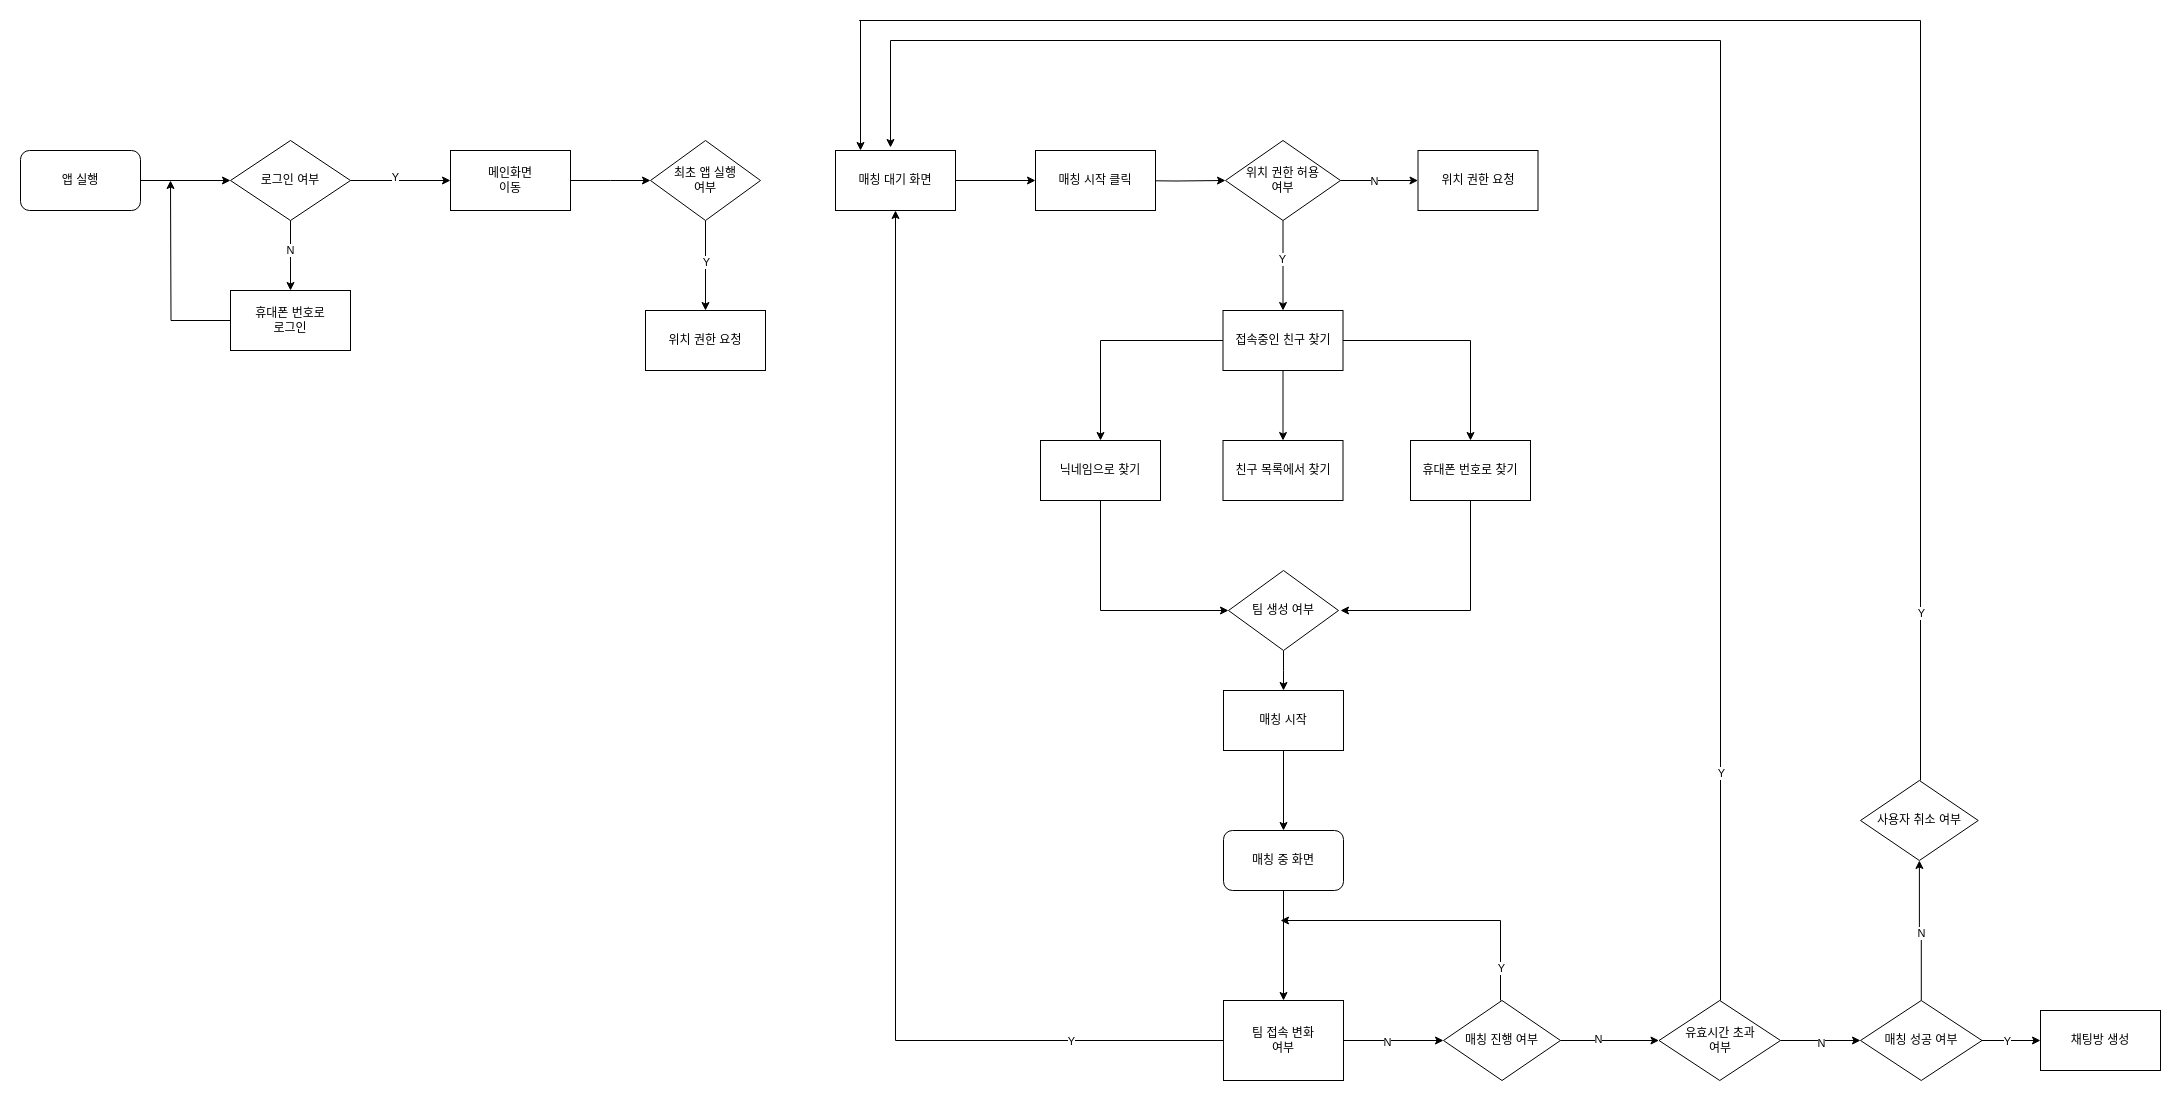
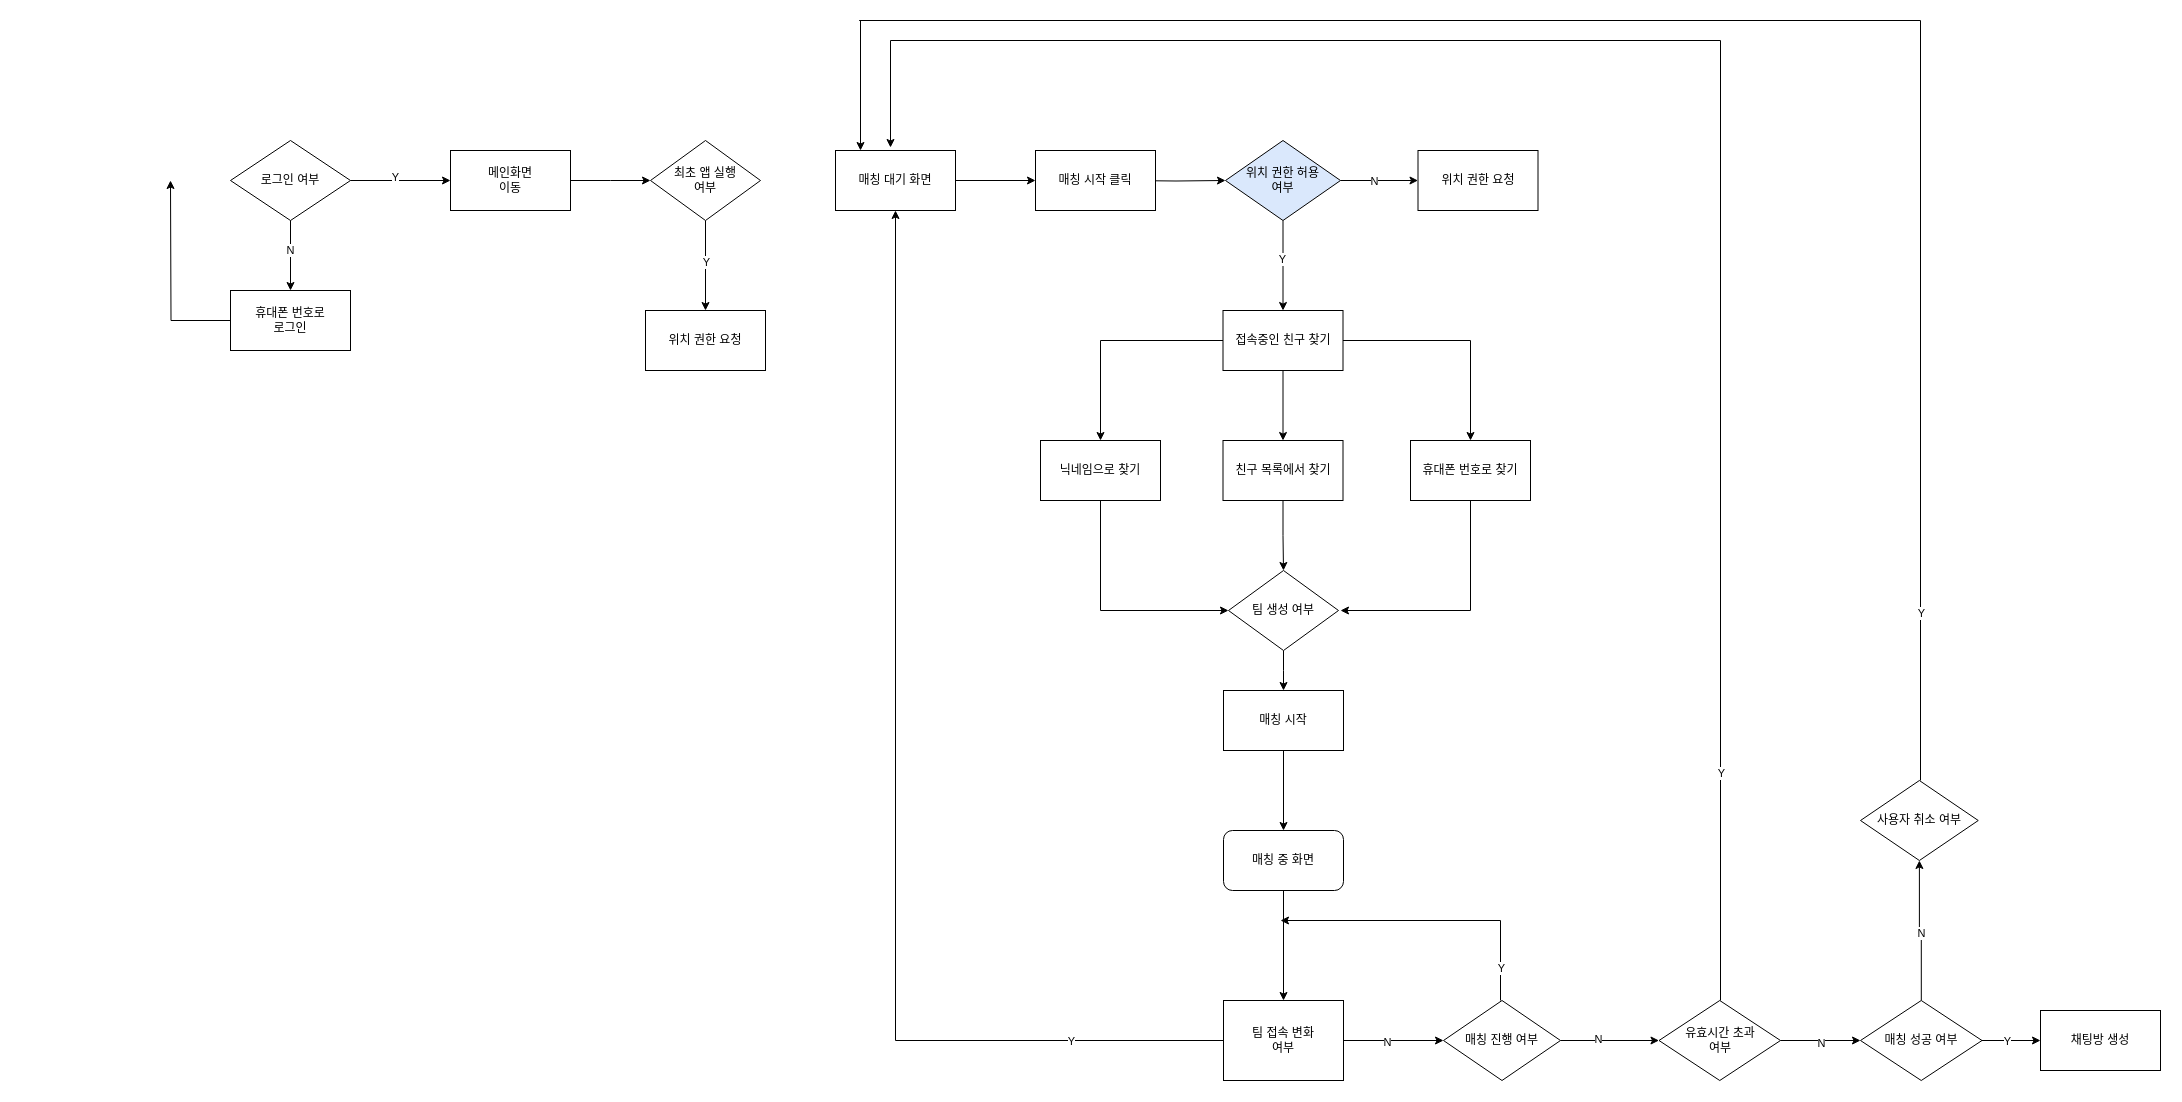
(81, 181) -> none
(182, 181) -> none
(1283, 181) -> (1283, 181)
none -> (1283, 532)
